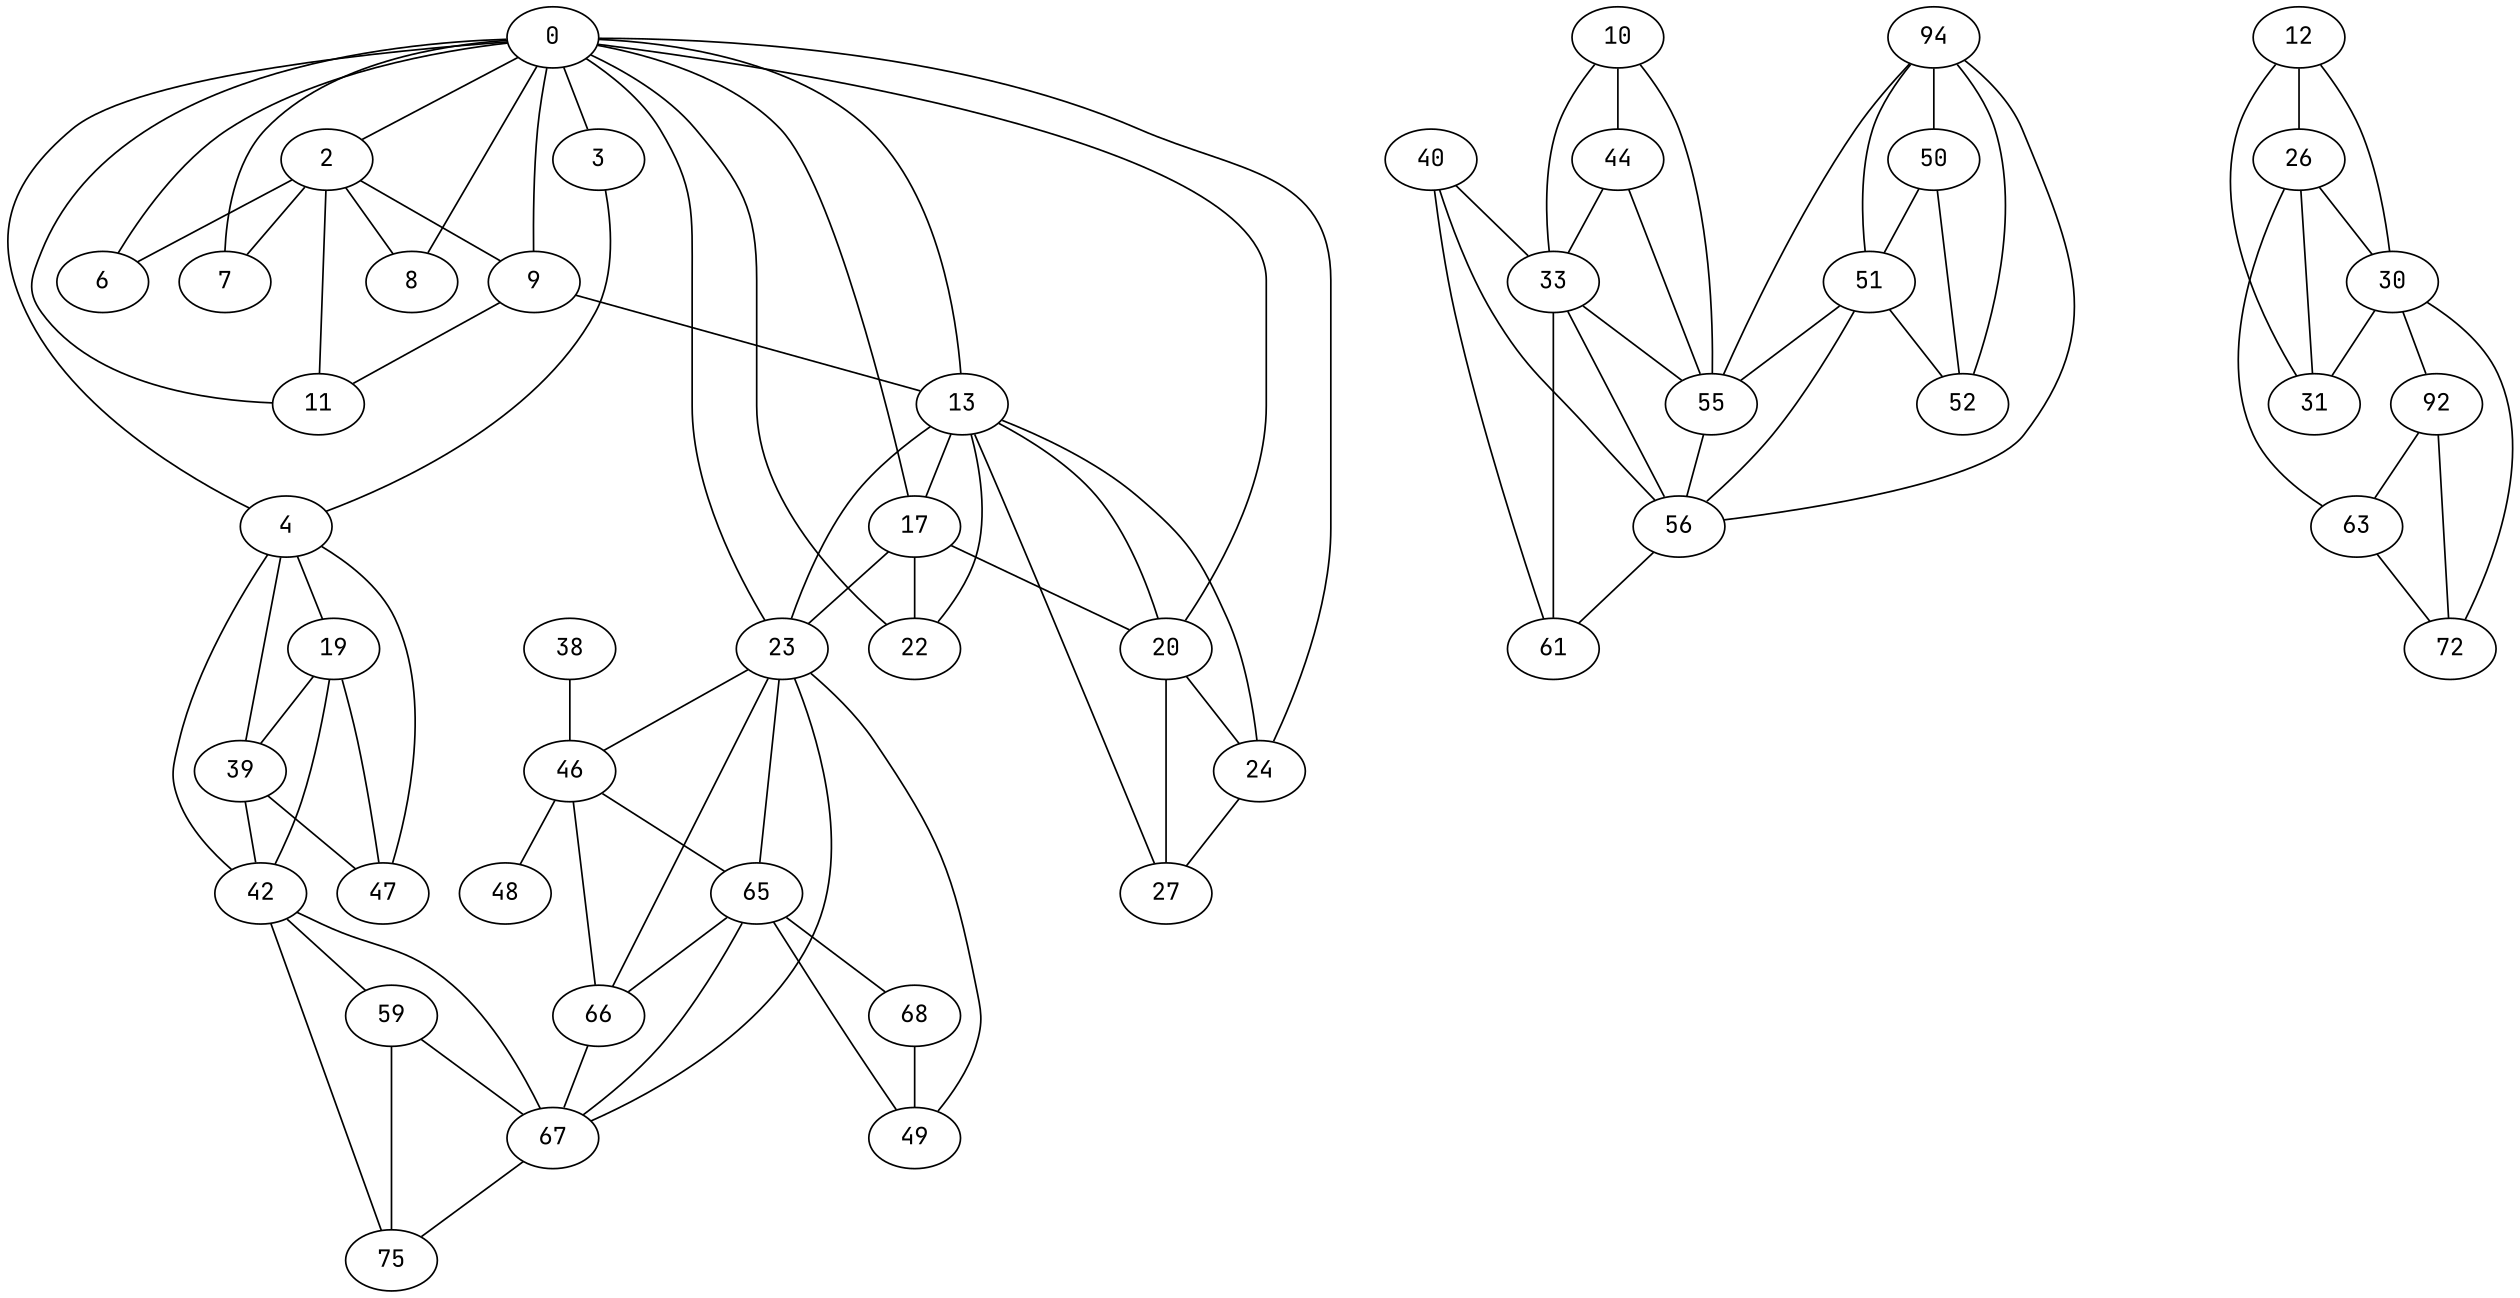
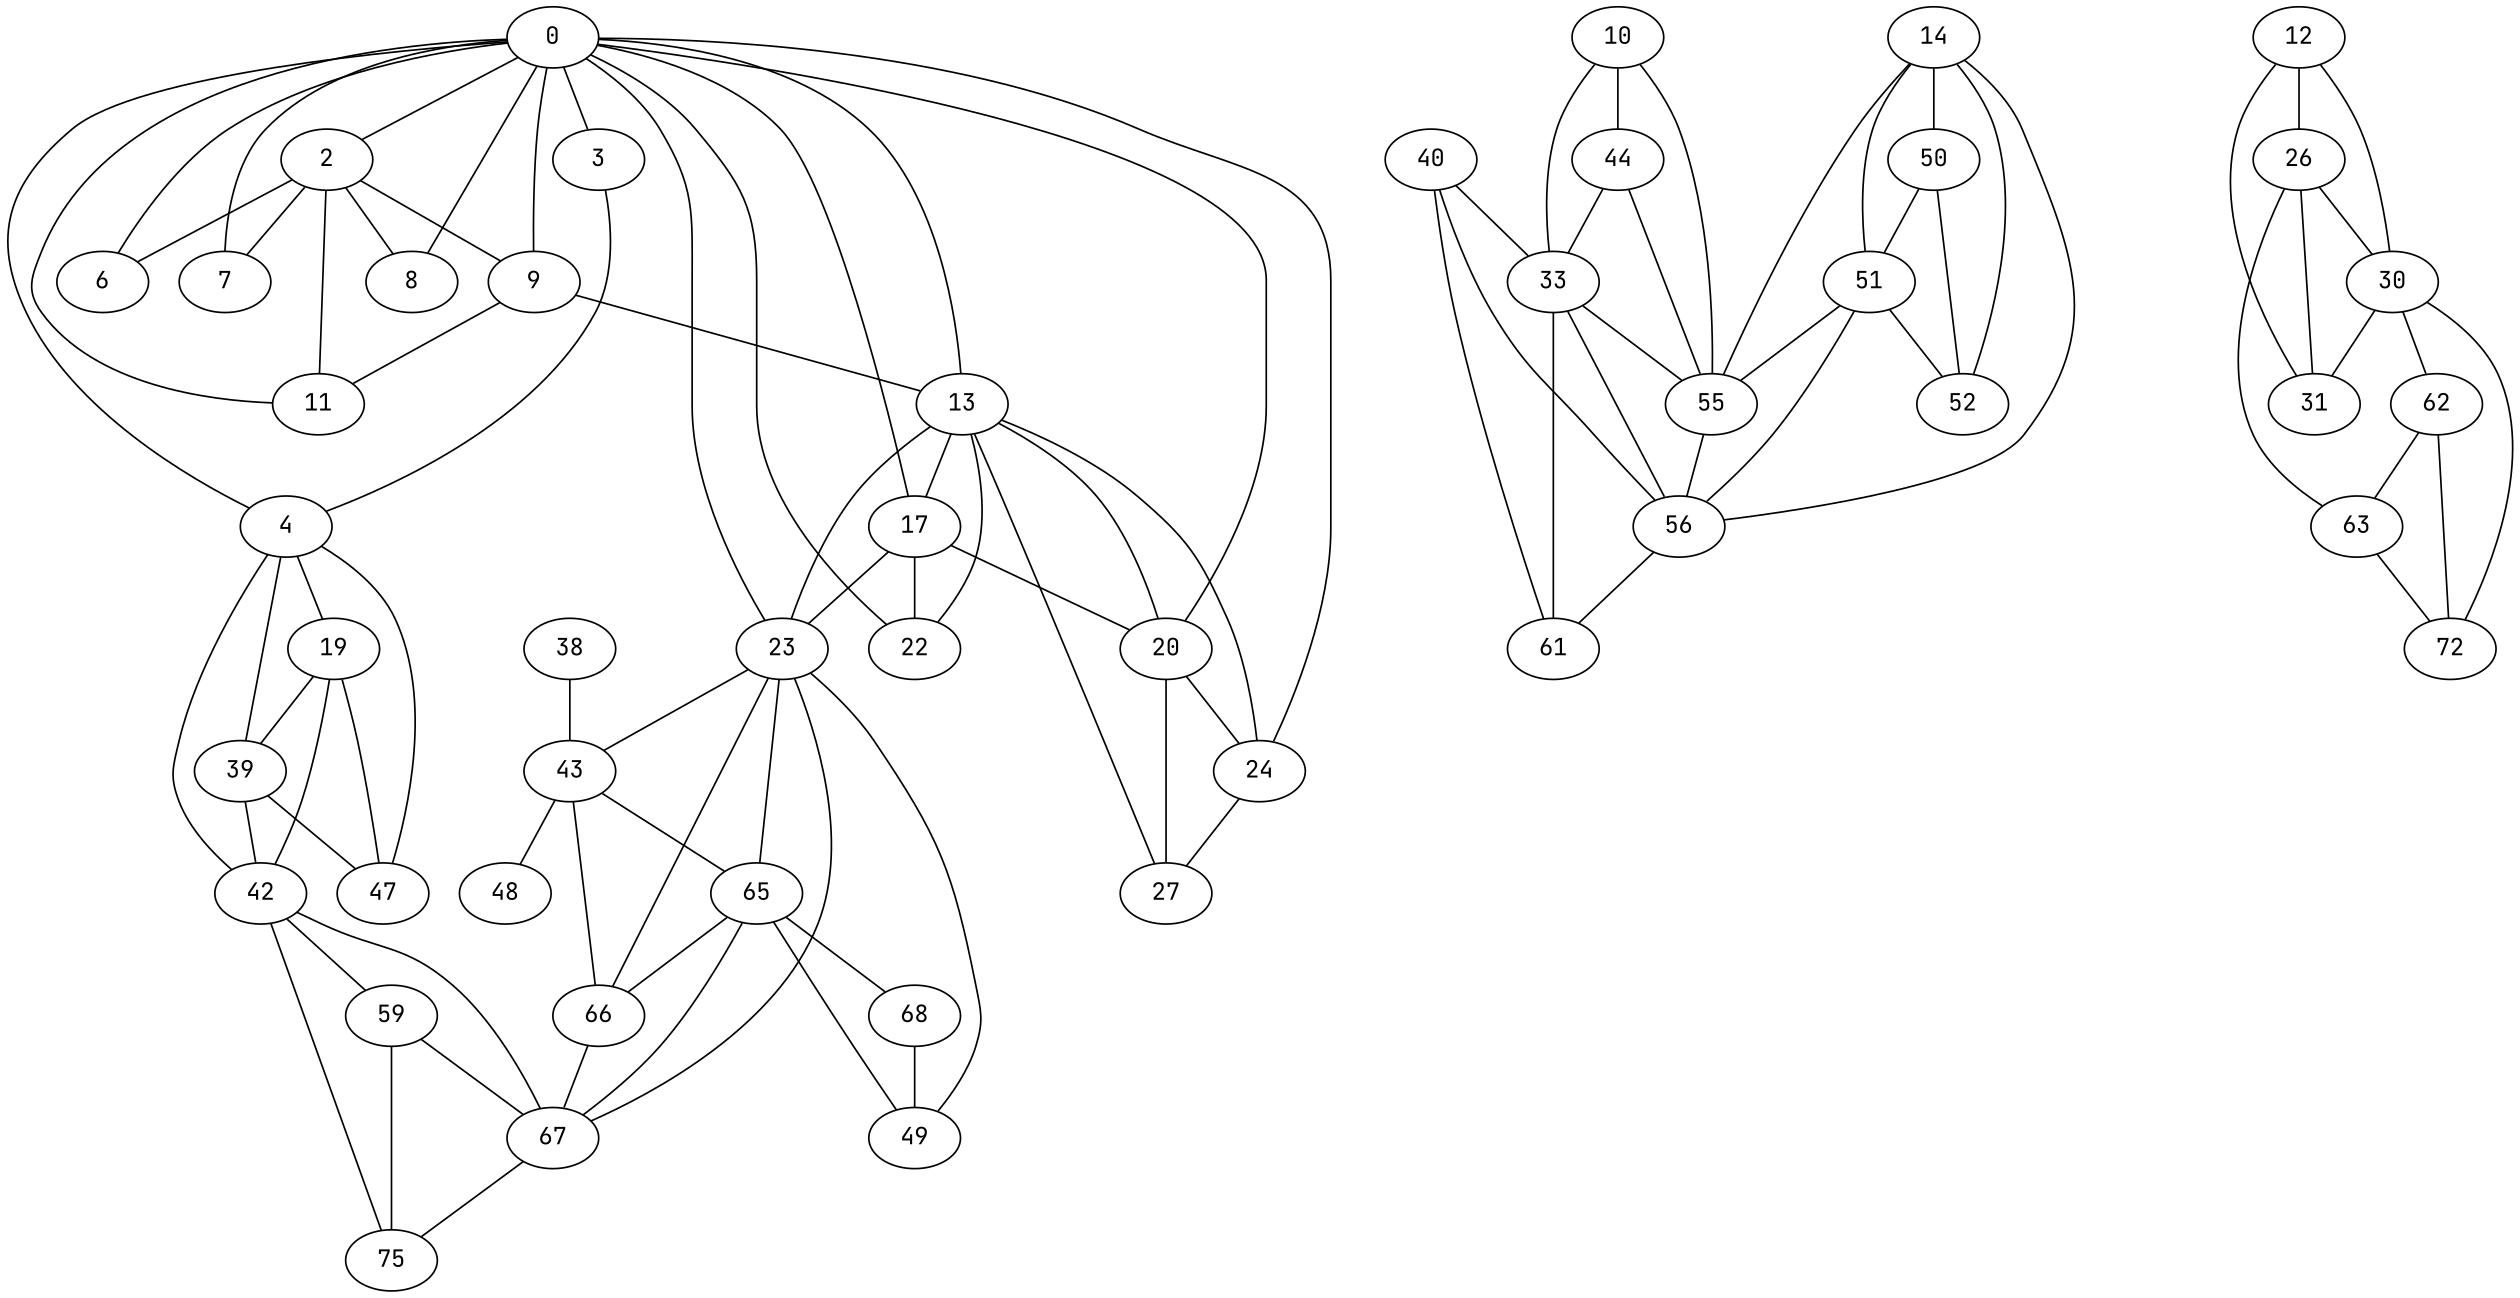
(1934, 37) -> (1934, 37)
(2437, 404) -> (2437, 404)
(570, 771) -> (570, 771)
